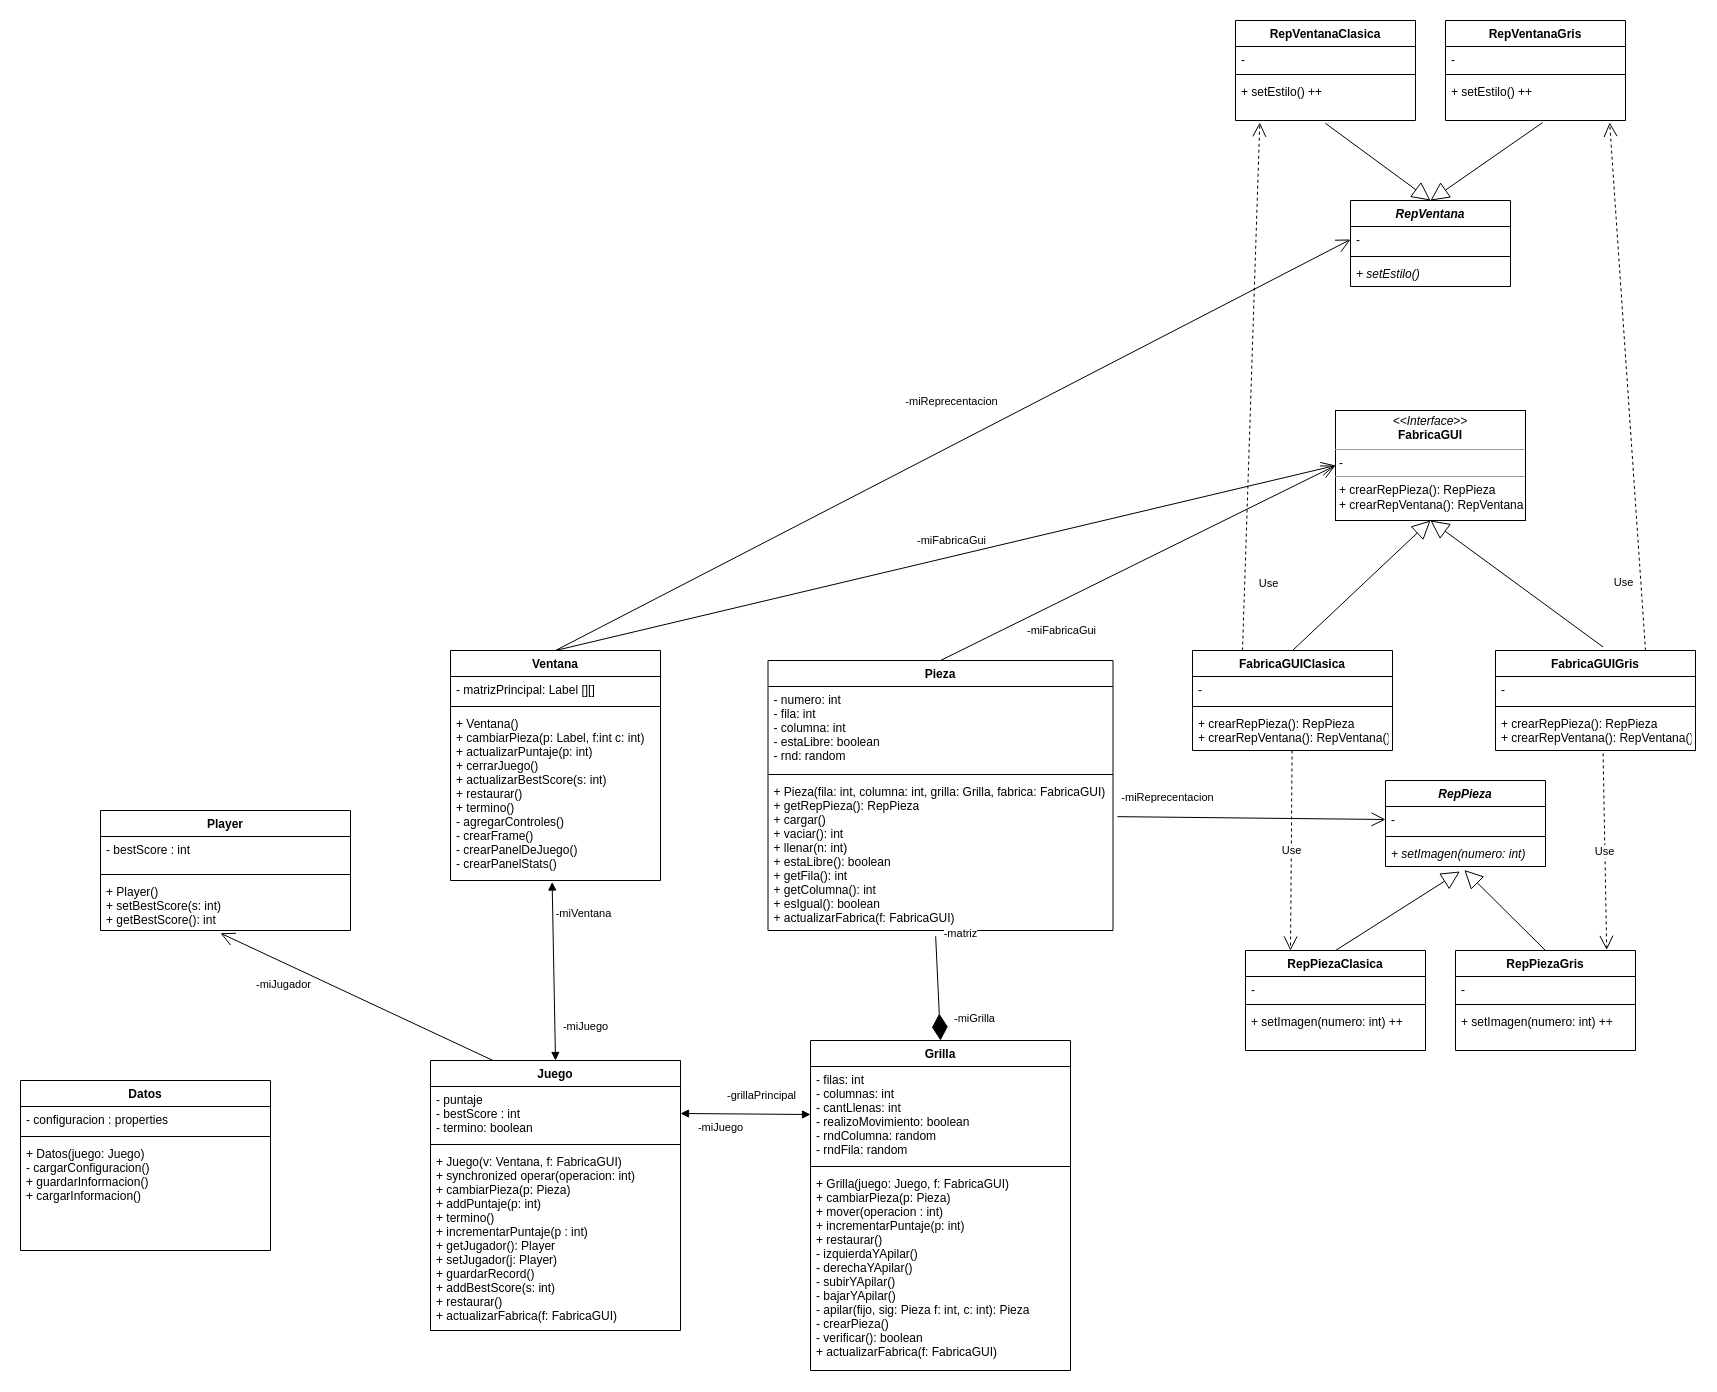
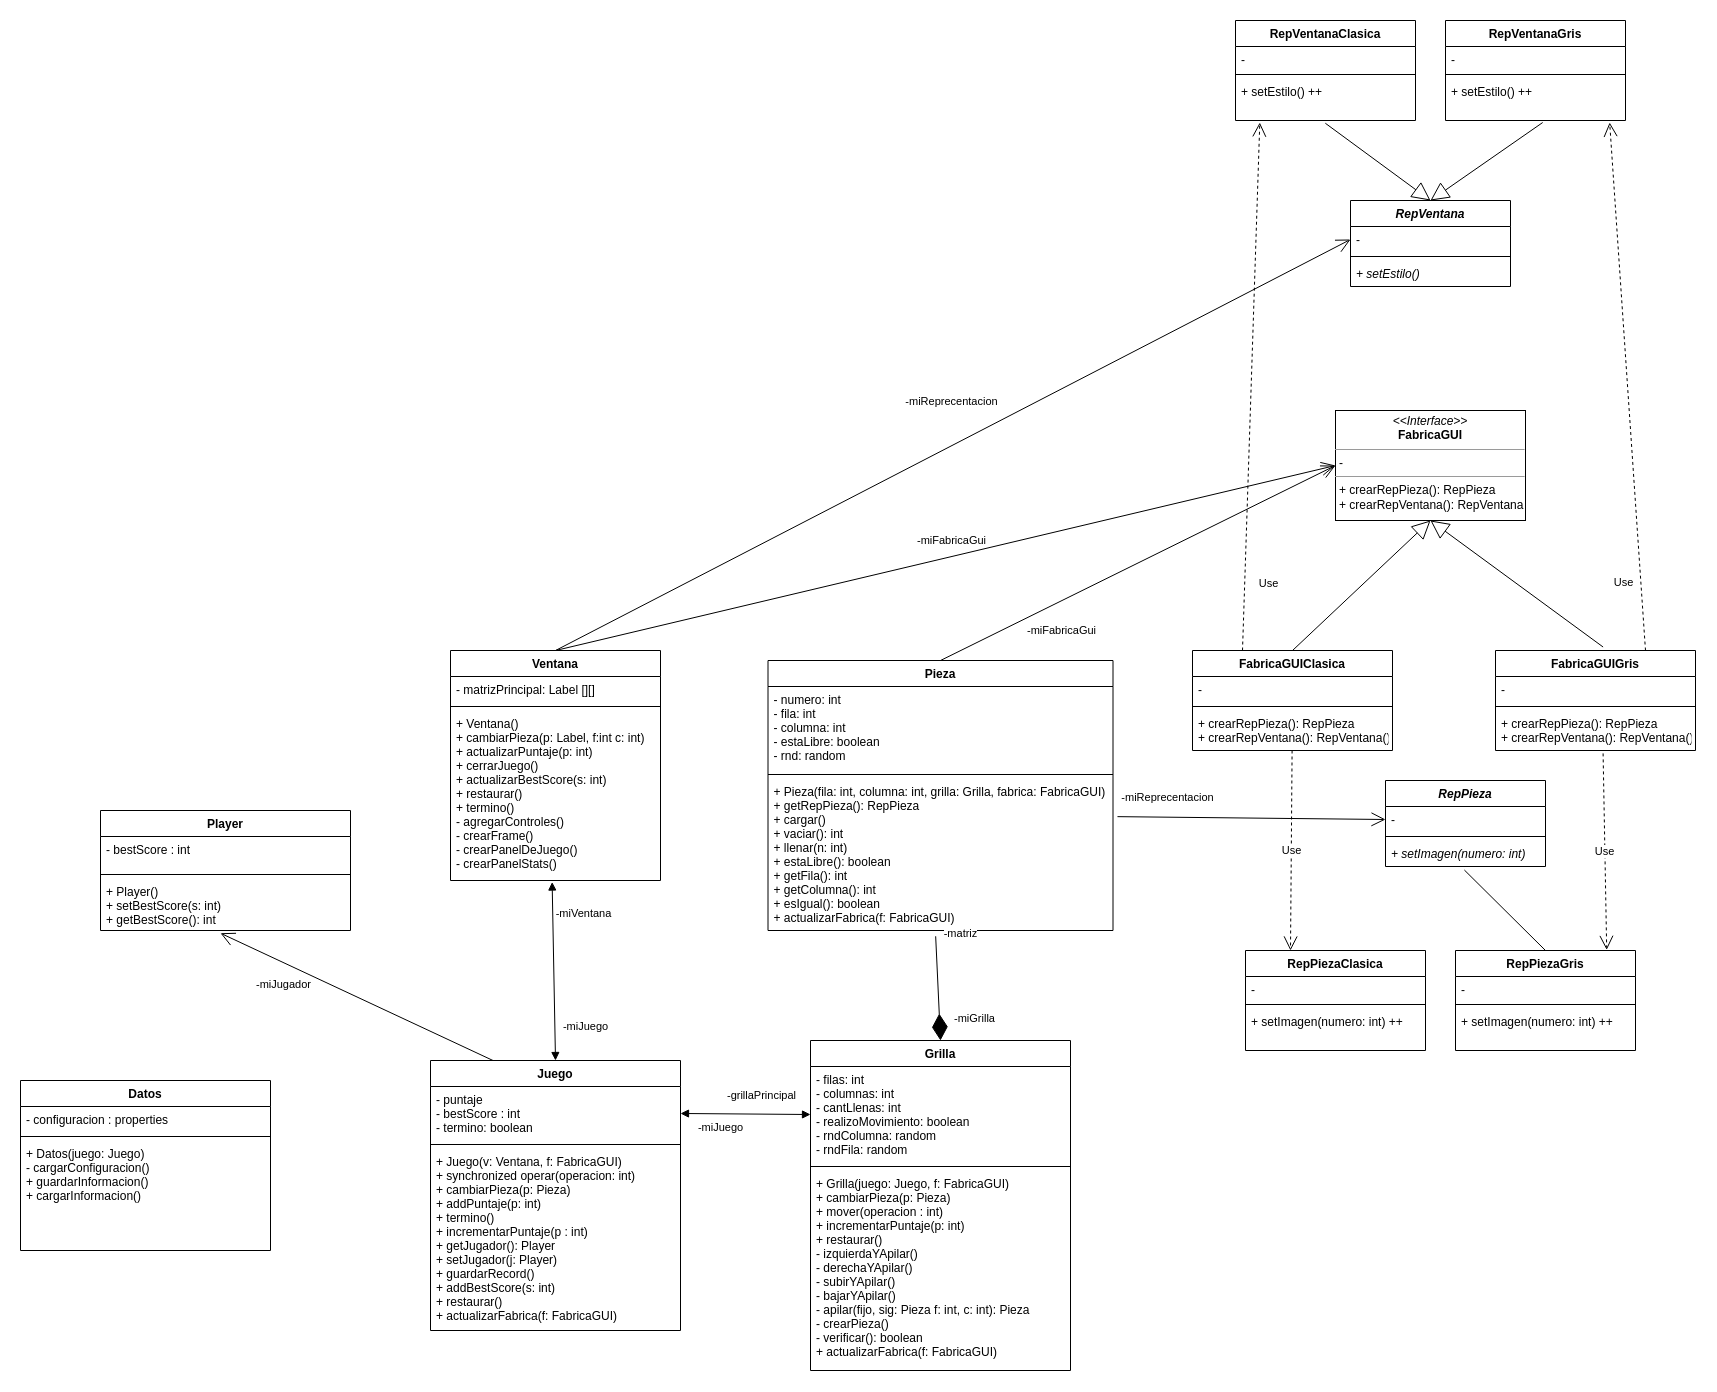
(1478, 884) -> (1471, 877)
(1390, 916) -> none
